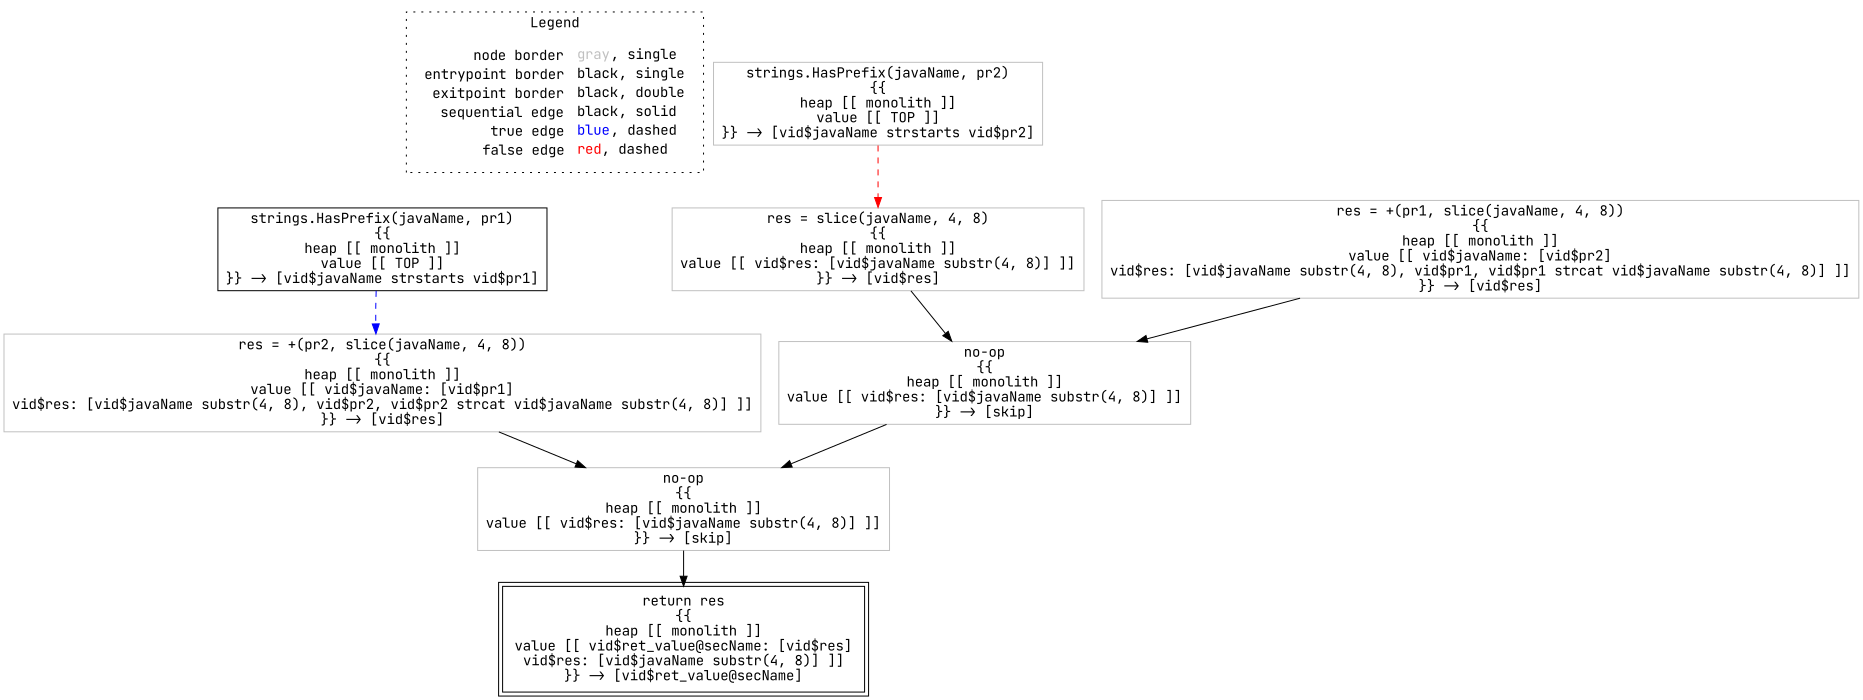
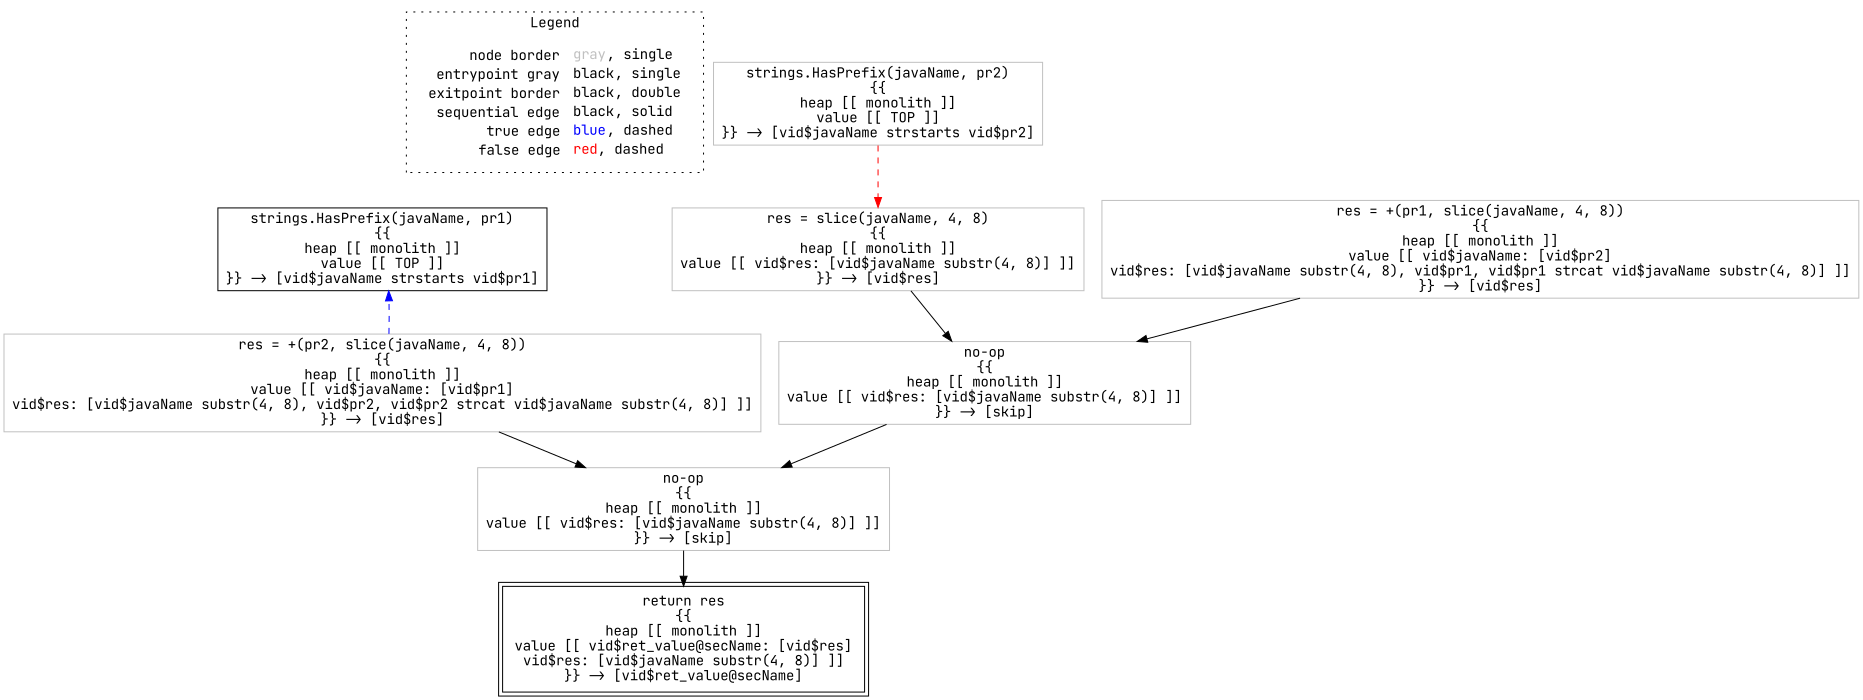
(499, 75) -> (503, 75)
(376, 307) -> (389, 317)
